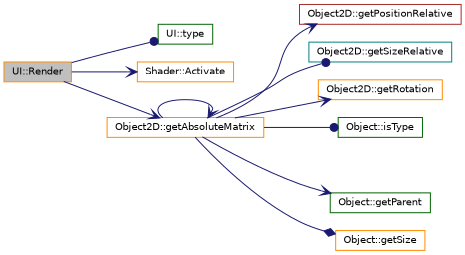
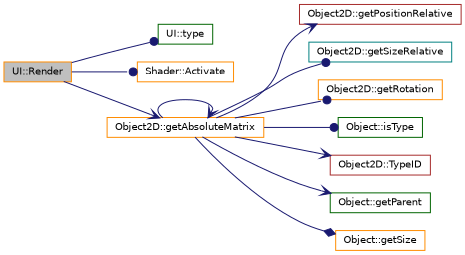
(99, 72) -> (99, 72)
(278, 110) -> (278, 110)
none -> (380, 165)
